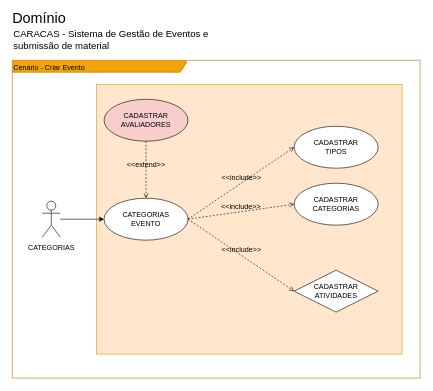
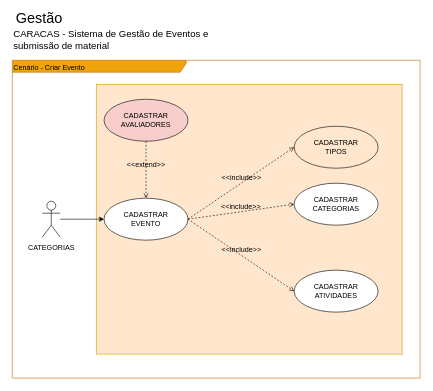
(39, 18) -> (39, 18)
(336, 147) -> (336, 147)
(146, 219) -> (146, 219)
(336, 291) -> (336, 291)
